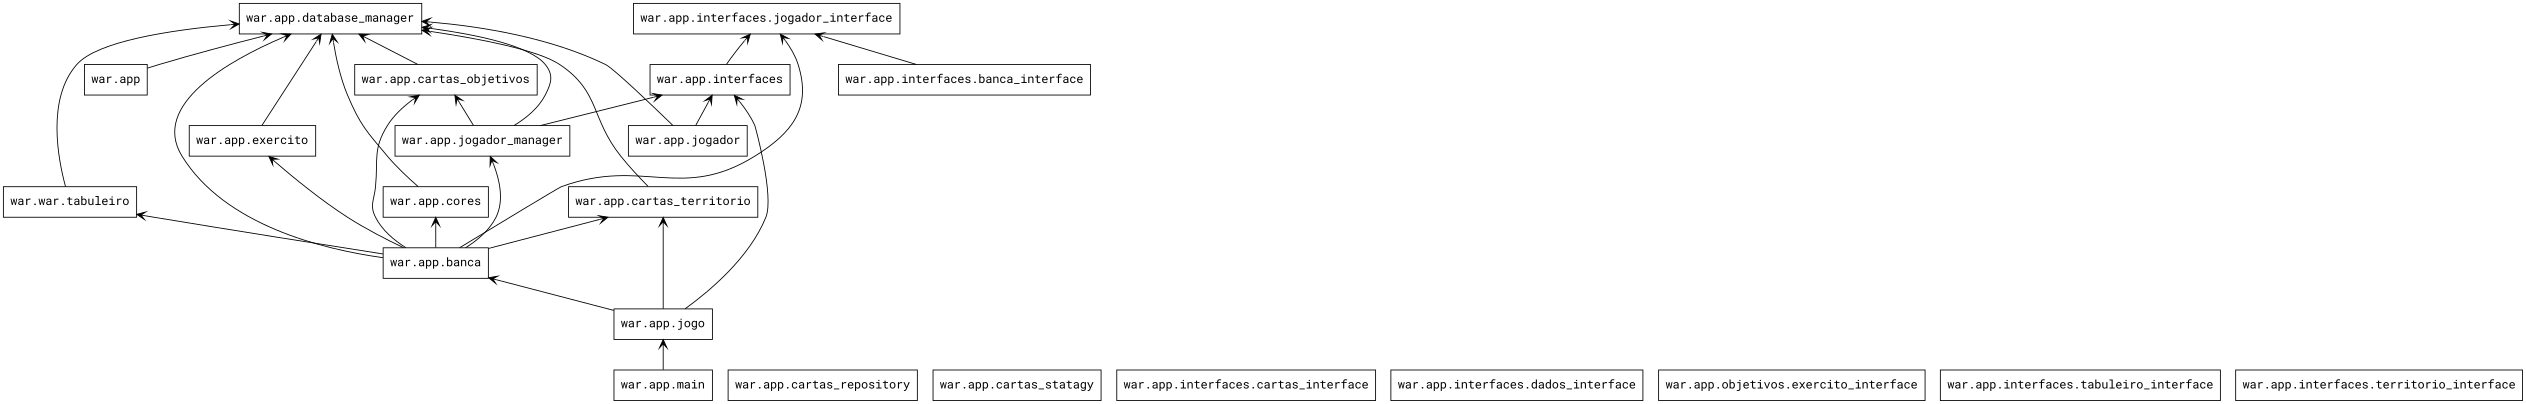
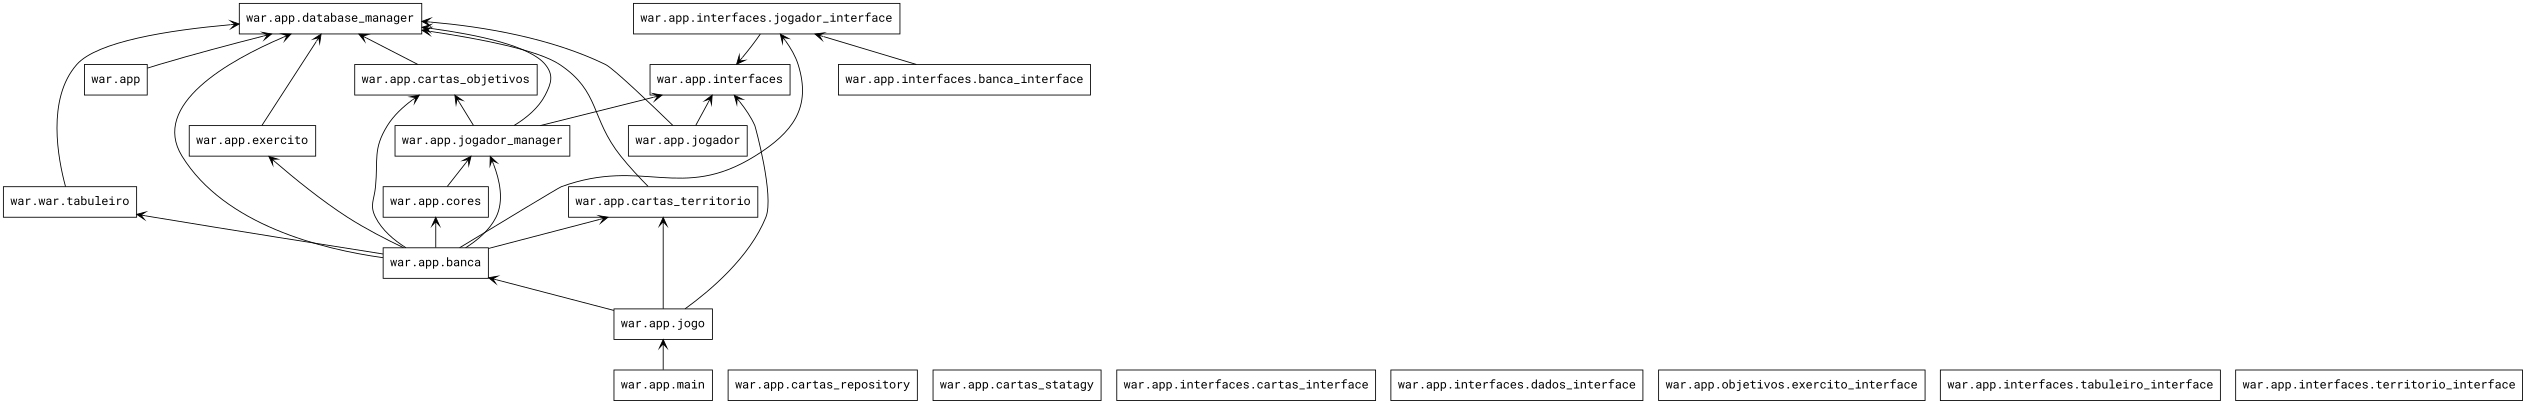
(735, 52) -> (752, 46)
(361, 123) -> (456, 175)
